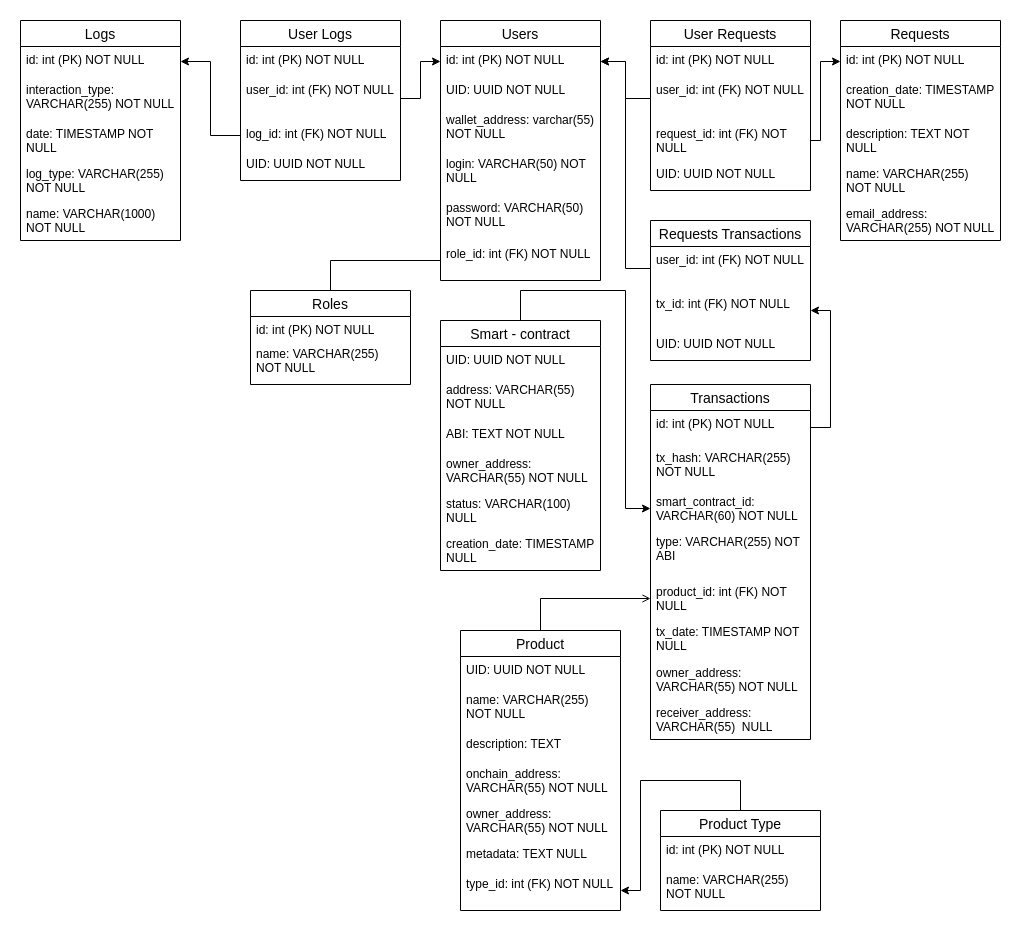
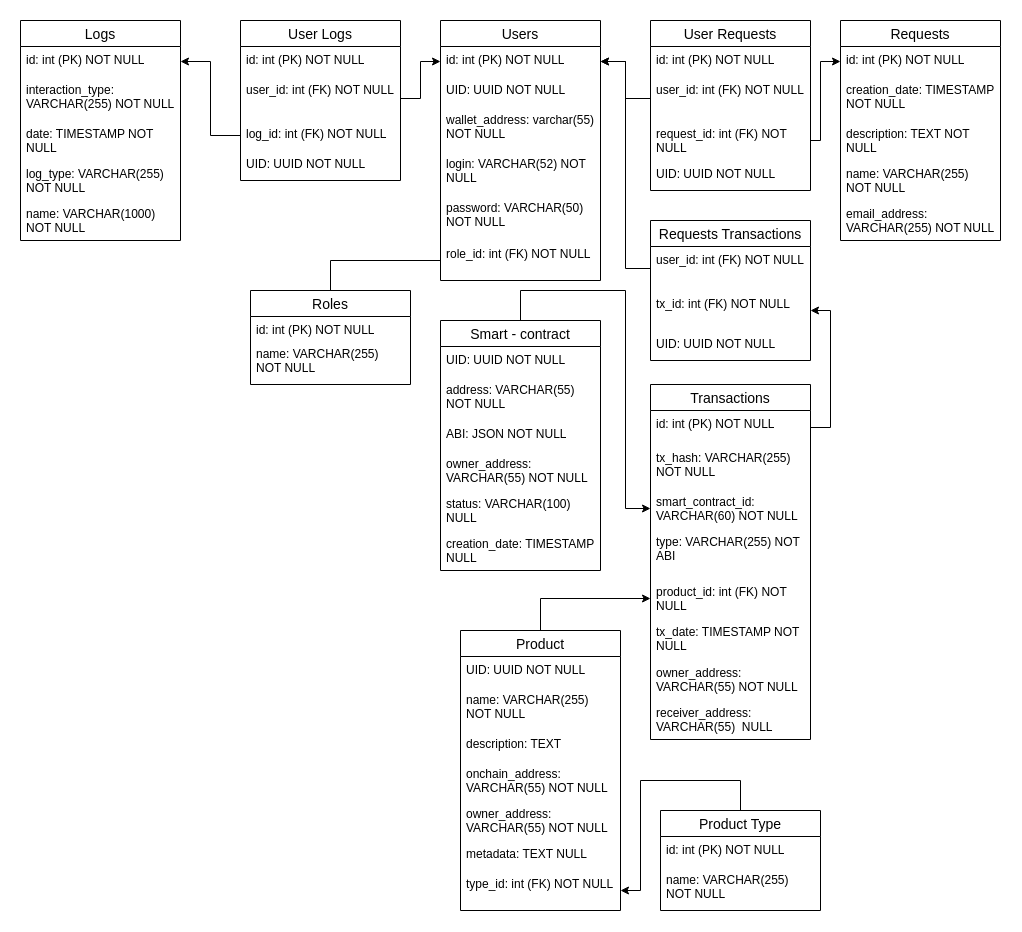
(522, 172) -> (522, 172)
(501, 435) -> (501, 435)
(644, 599) -> (642, 599)
